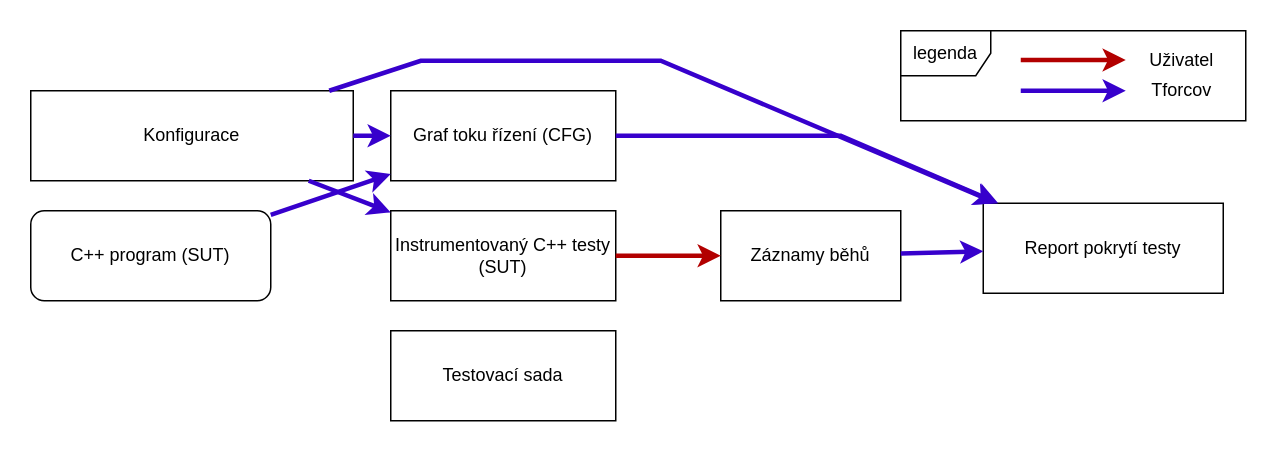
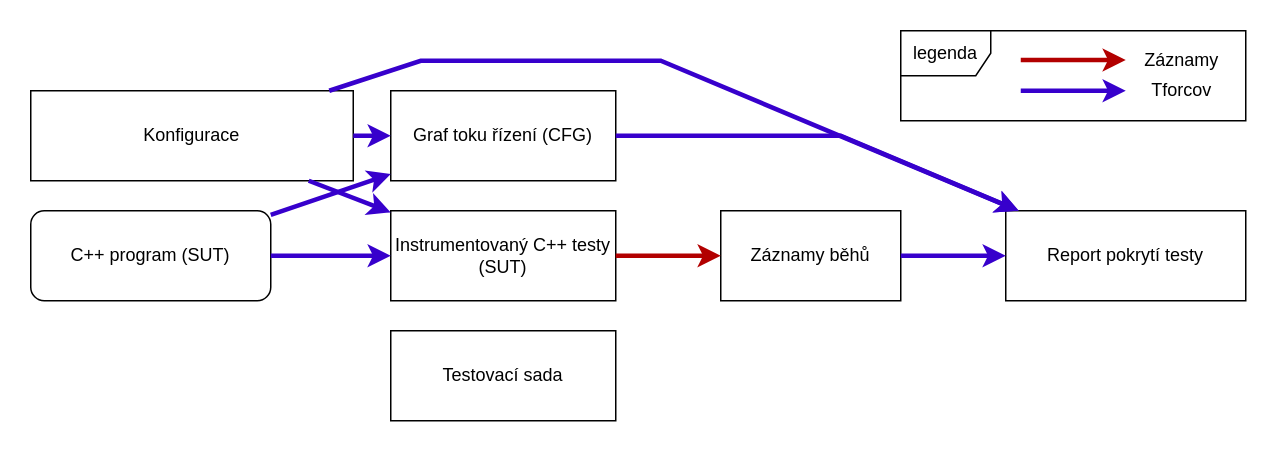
(1182, 61) -> (1182, 61)
(1103, 248) -> (1126, 256)
none -> (323, 256)
